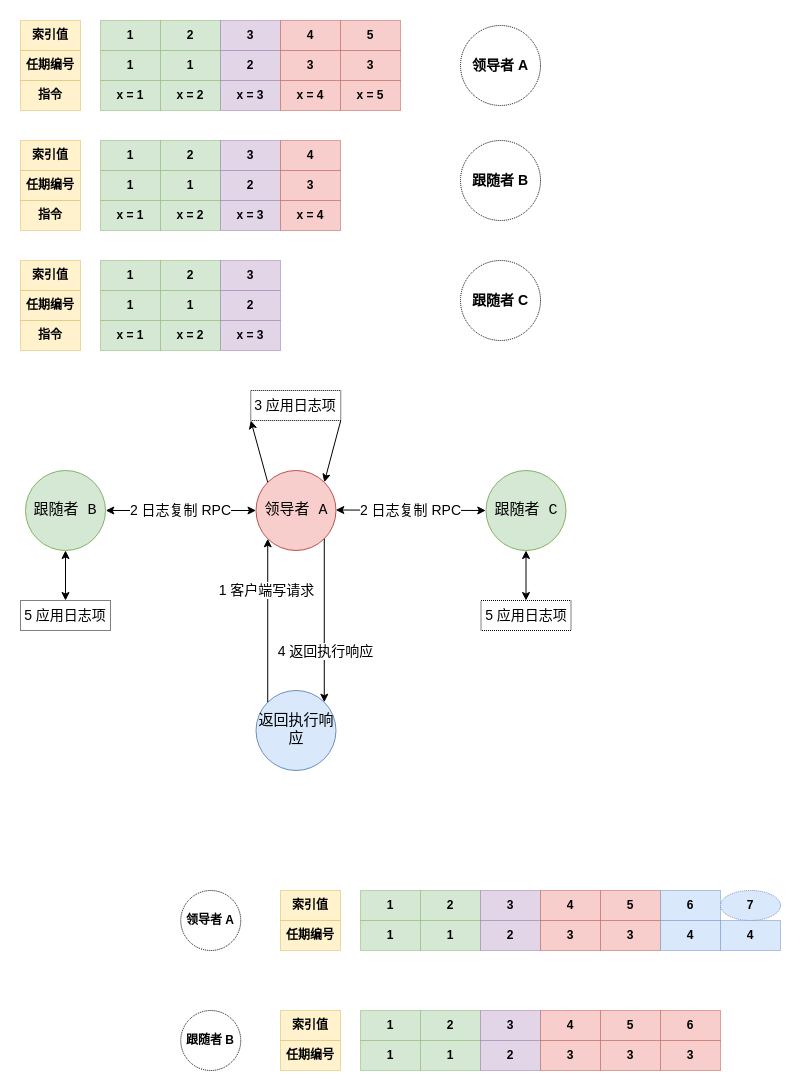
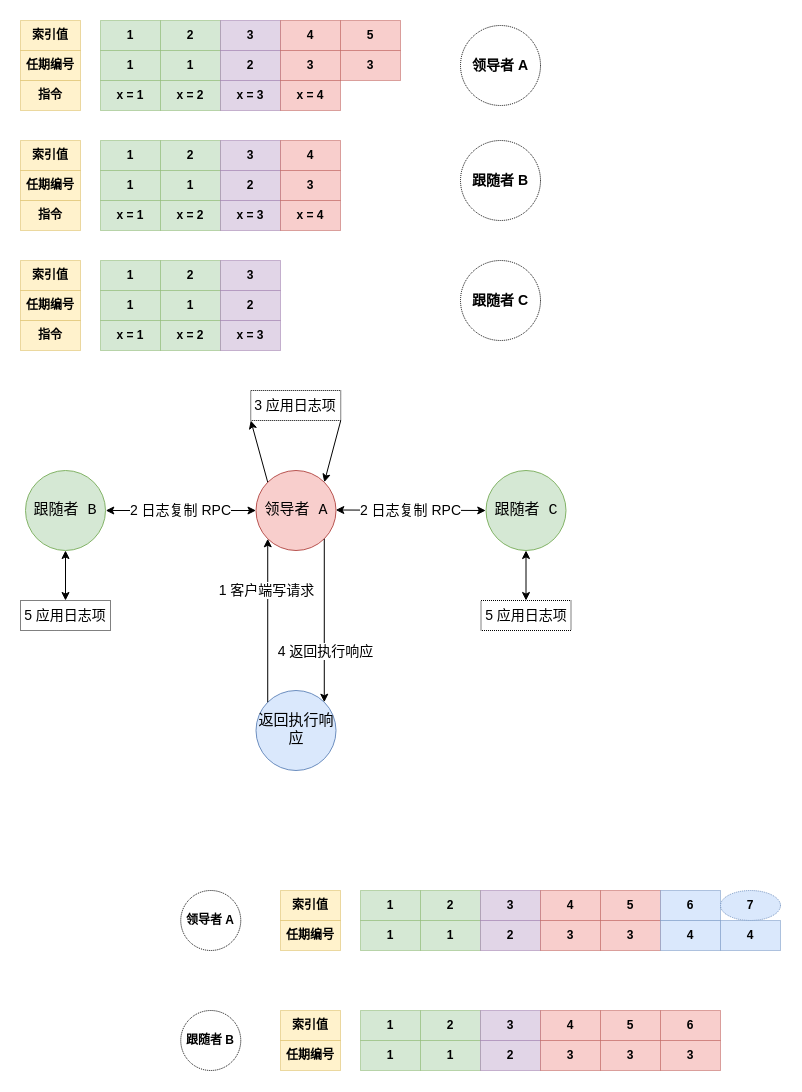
(371, 96) -> none
